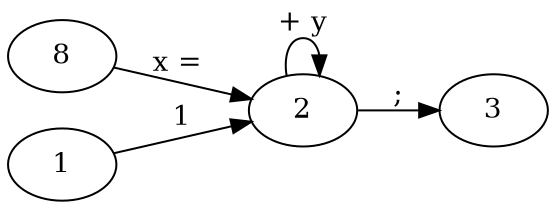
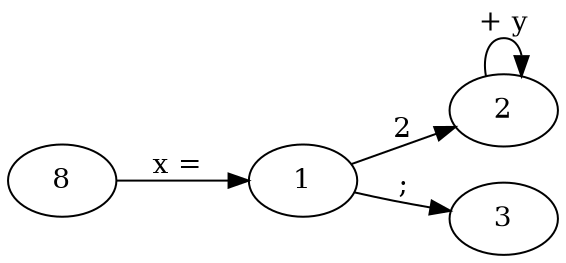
(173, 81) -> (173, 181)
(388, 110) -> (392, 200)
(183, 117) -> (403, 129)
